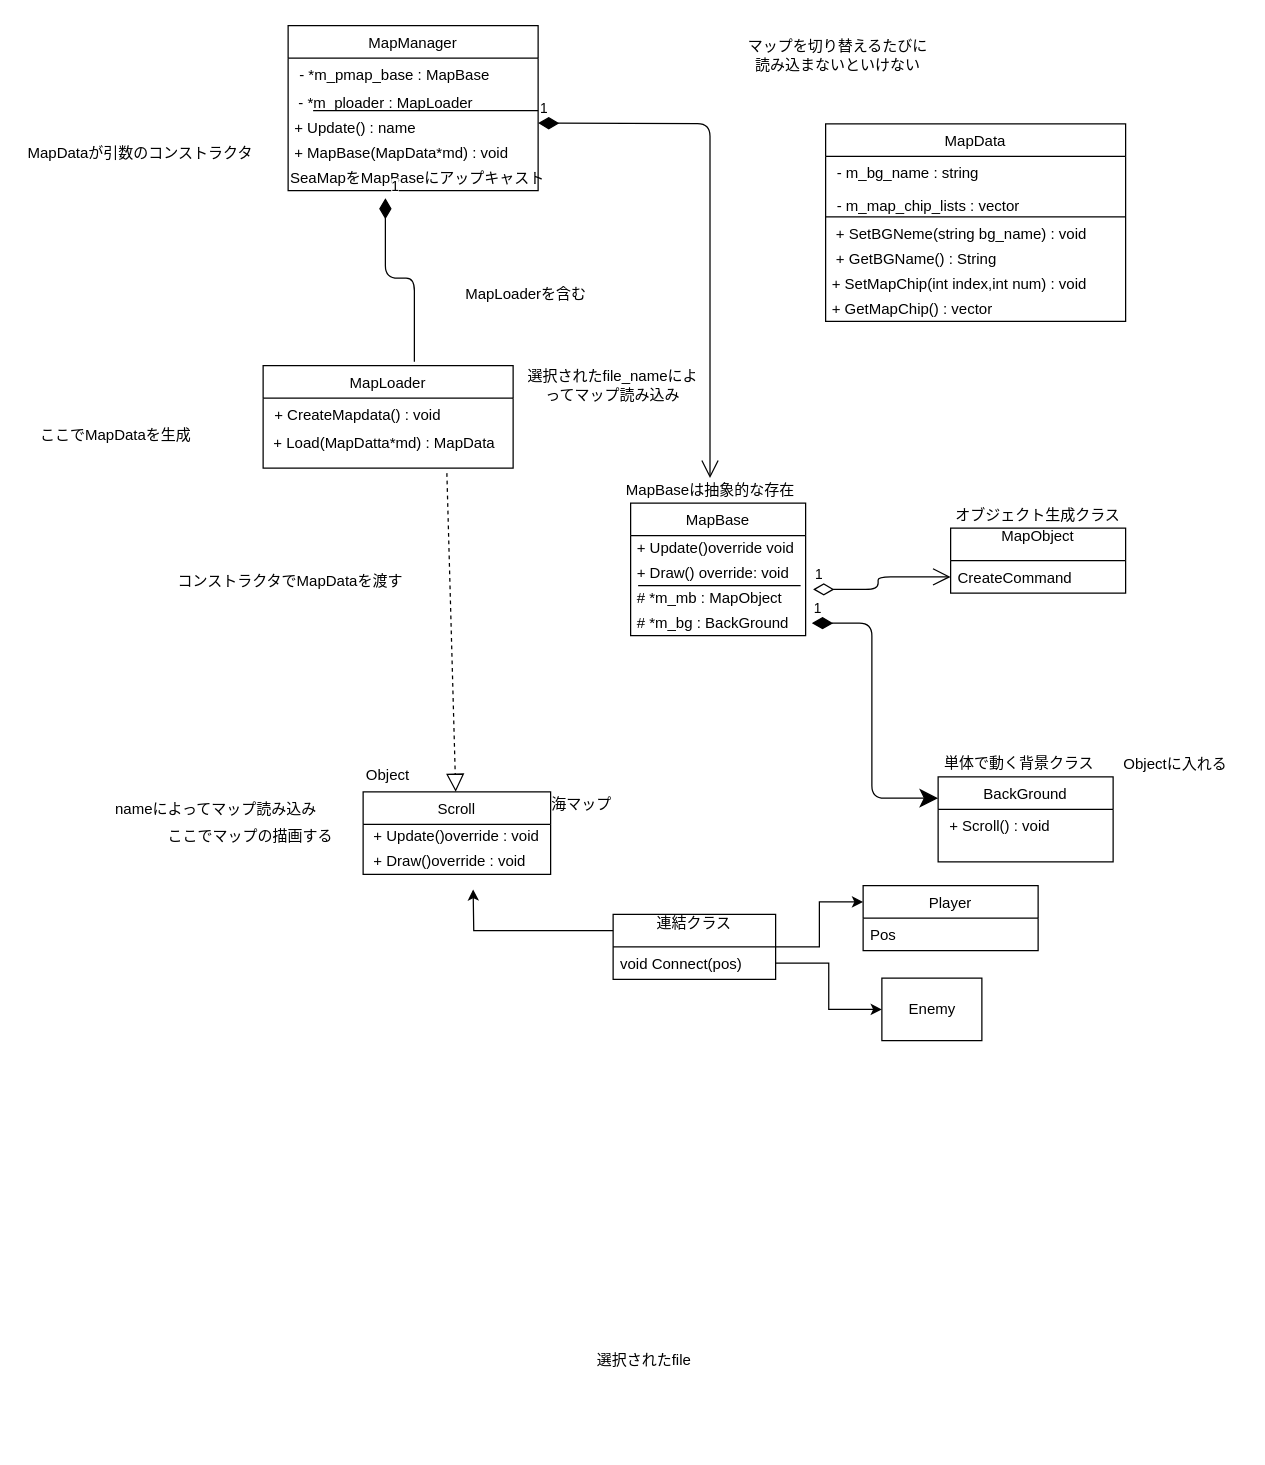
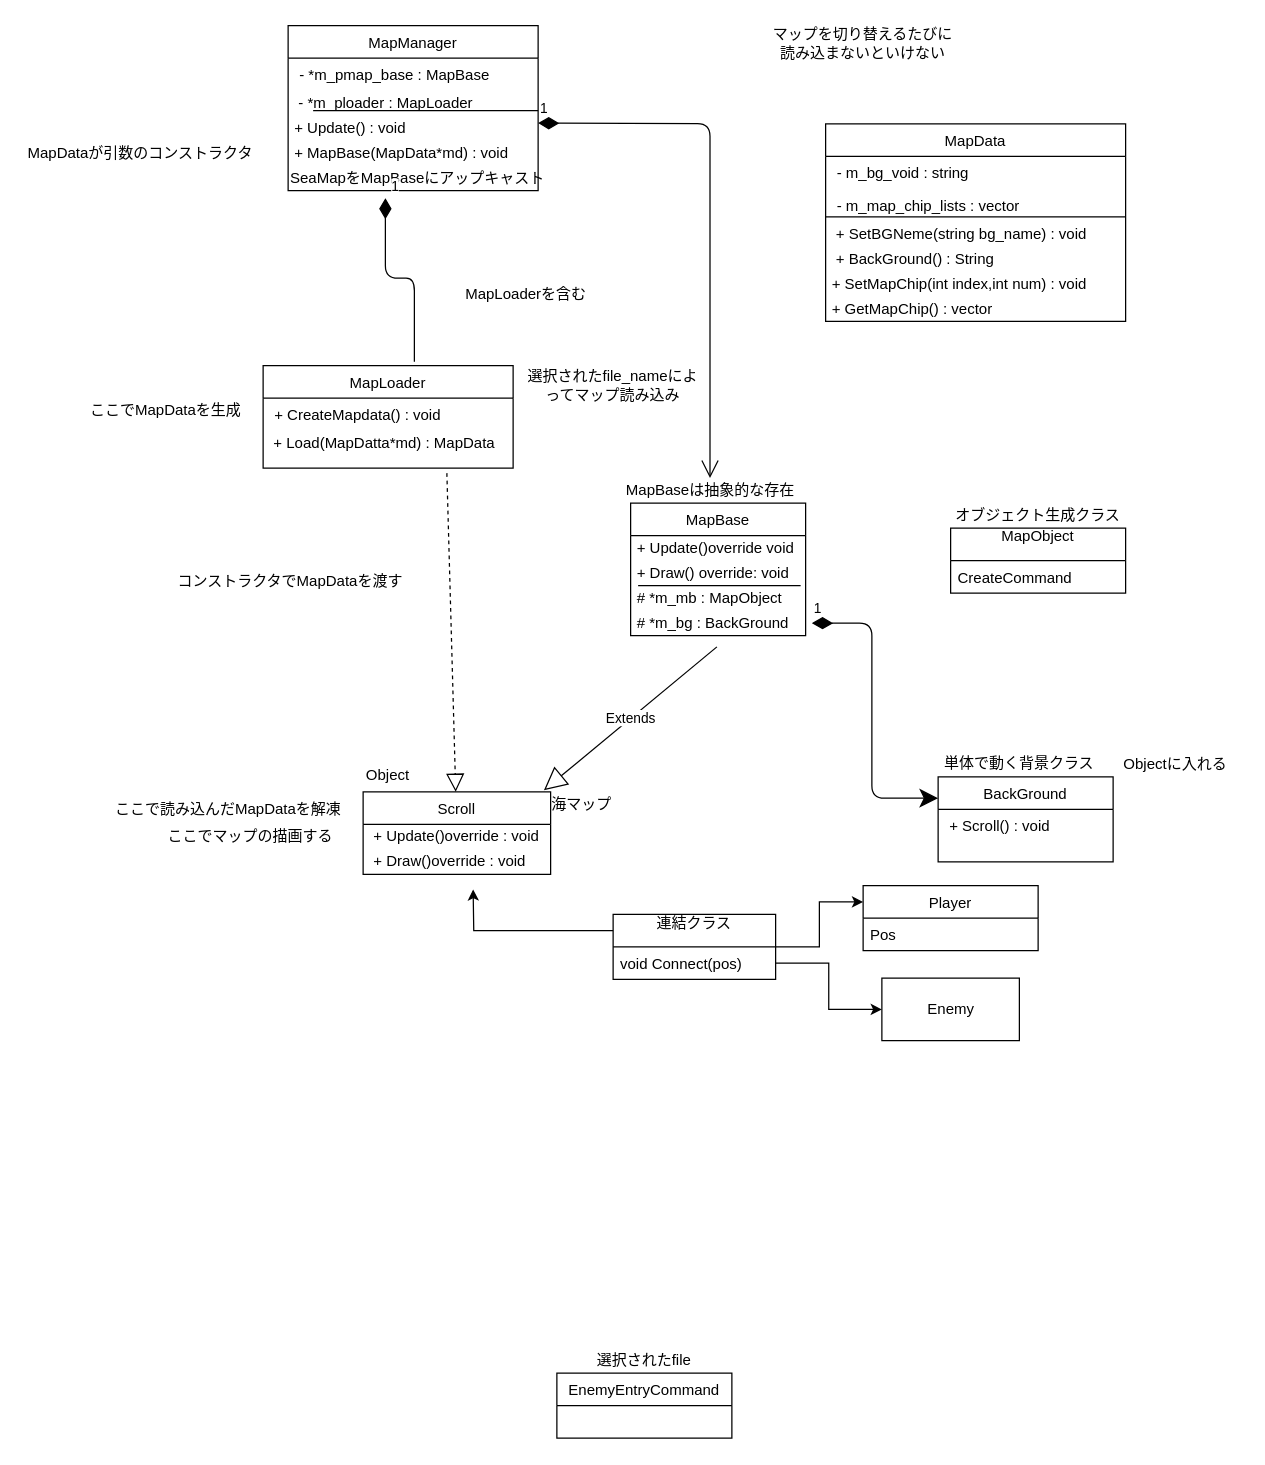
(838, 56) -> (863, 43)
(354, 128) -> (352, 128)
(907, 173) -> (905, 173)
(911, 260) -> (915, 260)
(126, 436) -> (176, 411)
(889, 577) -> none
none -> (639, 711)
(215, 810) -> (228, 810)
(932, 1009) -> (951, 1009)
none -> (644, 1406)
